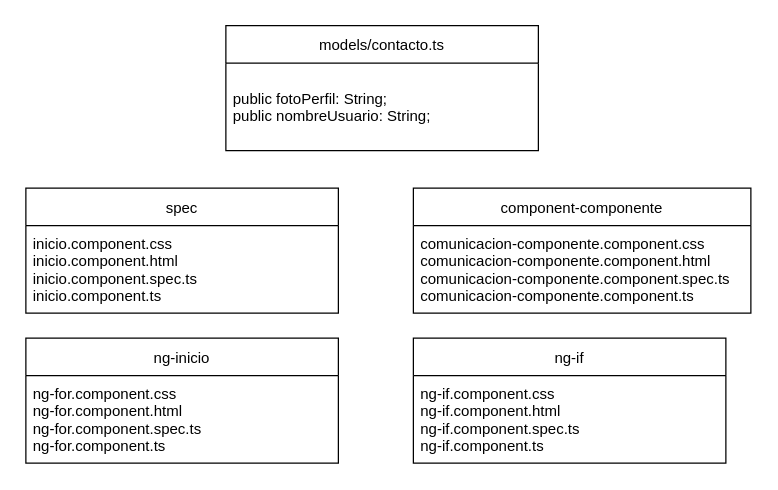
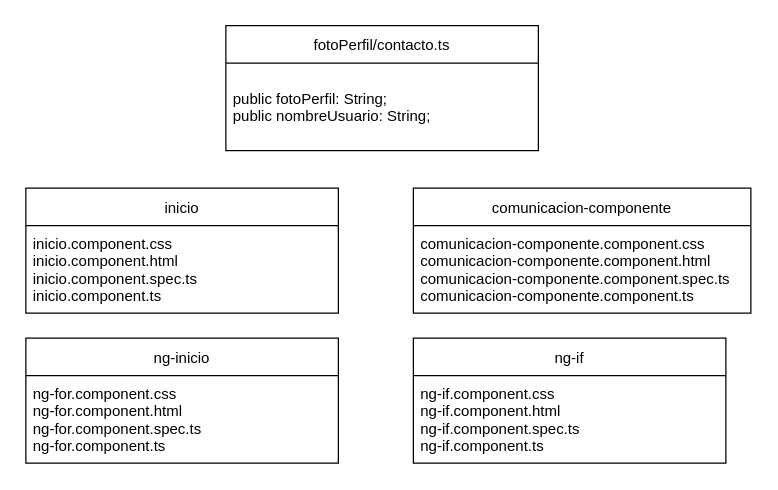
(381, 45) -> (381, 45)
(181, 208) -> (181, 208)
(581, 208) -> (581, 208)
